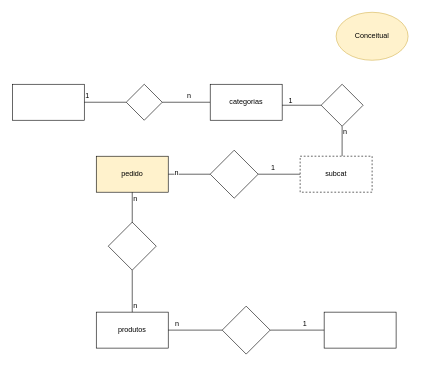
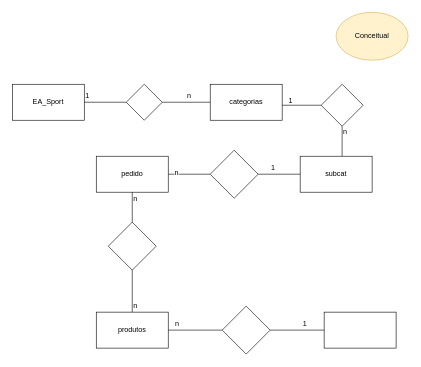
none -> (48, 102)
(132, 174) -> (132, 174)
(336, 174) -> (336, 174)
